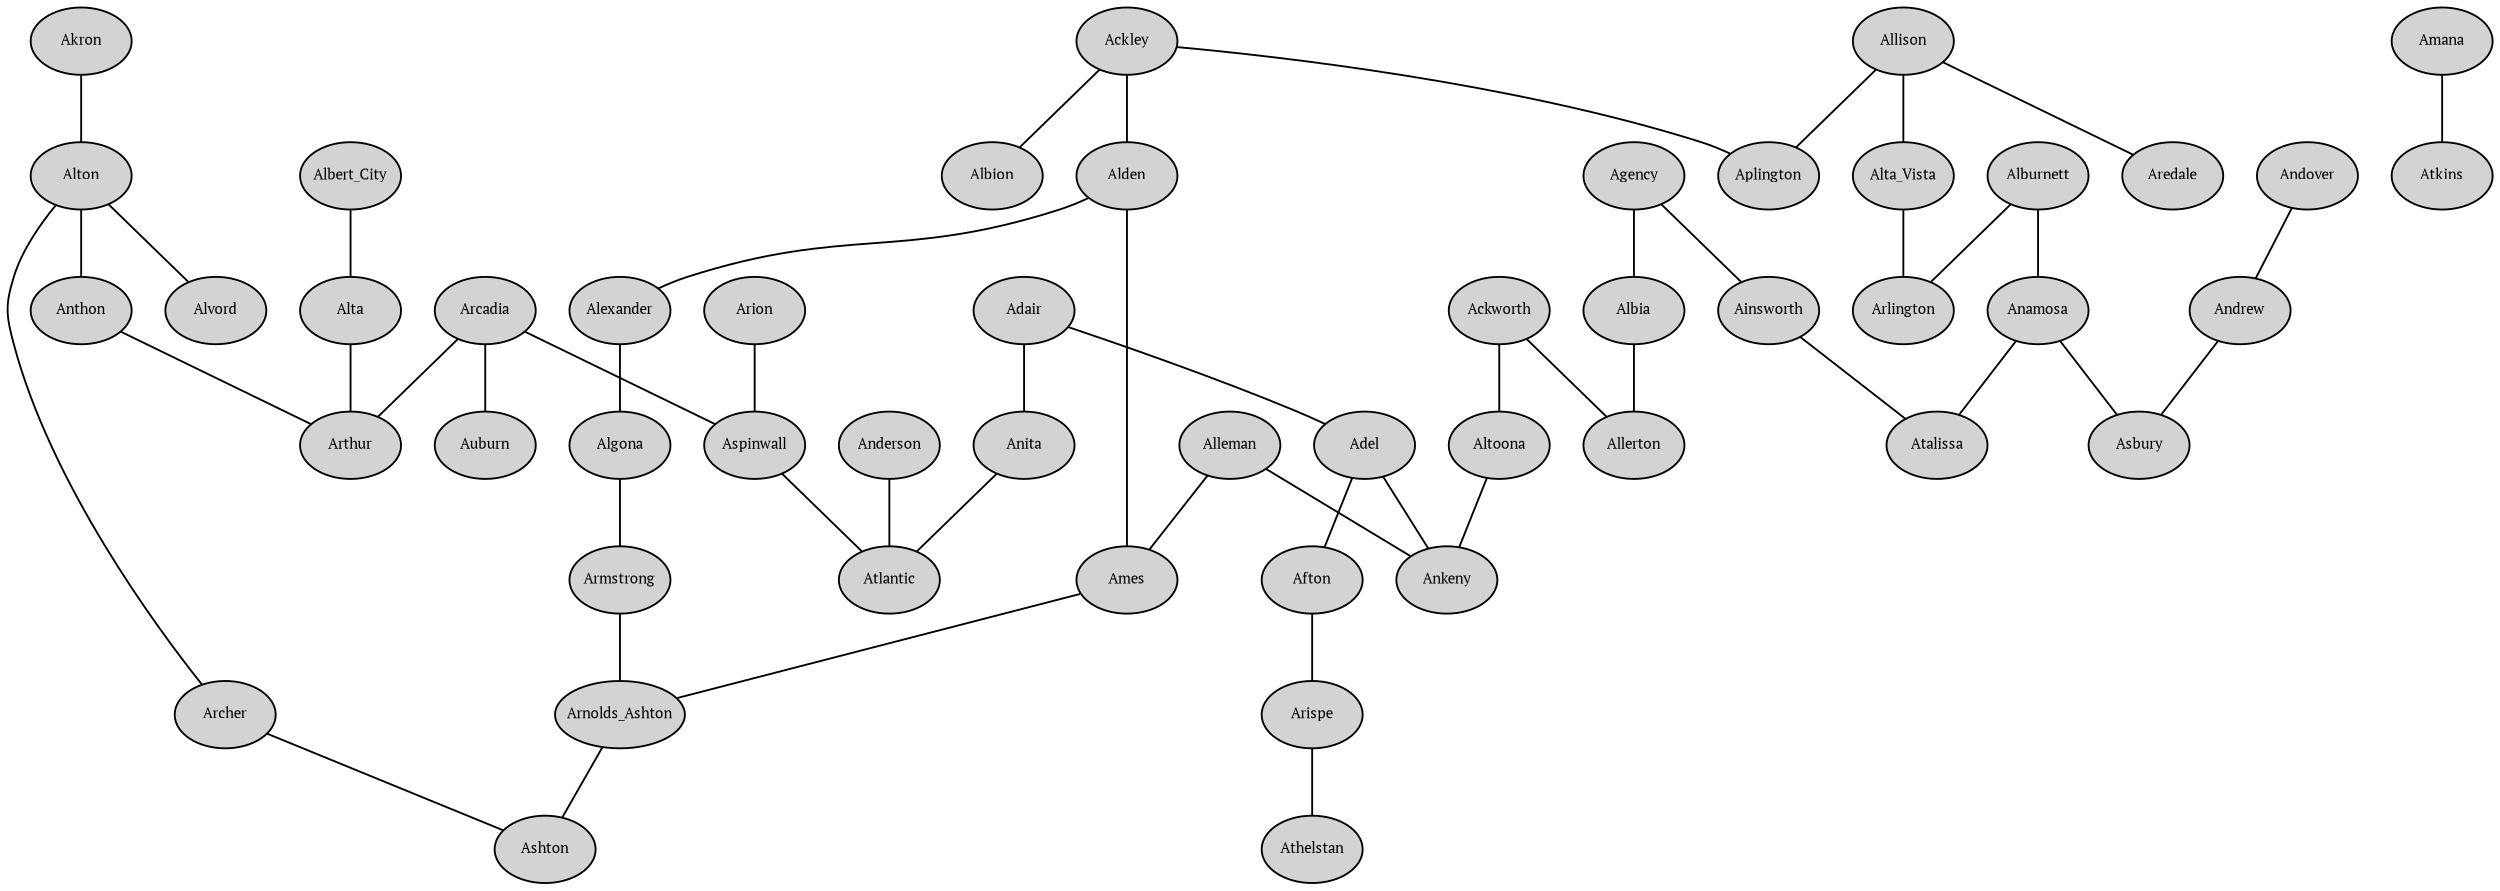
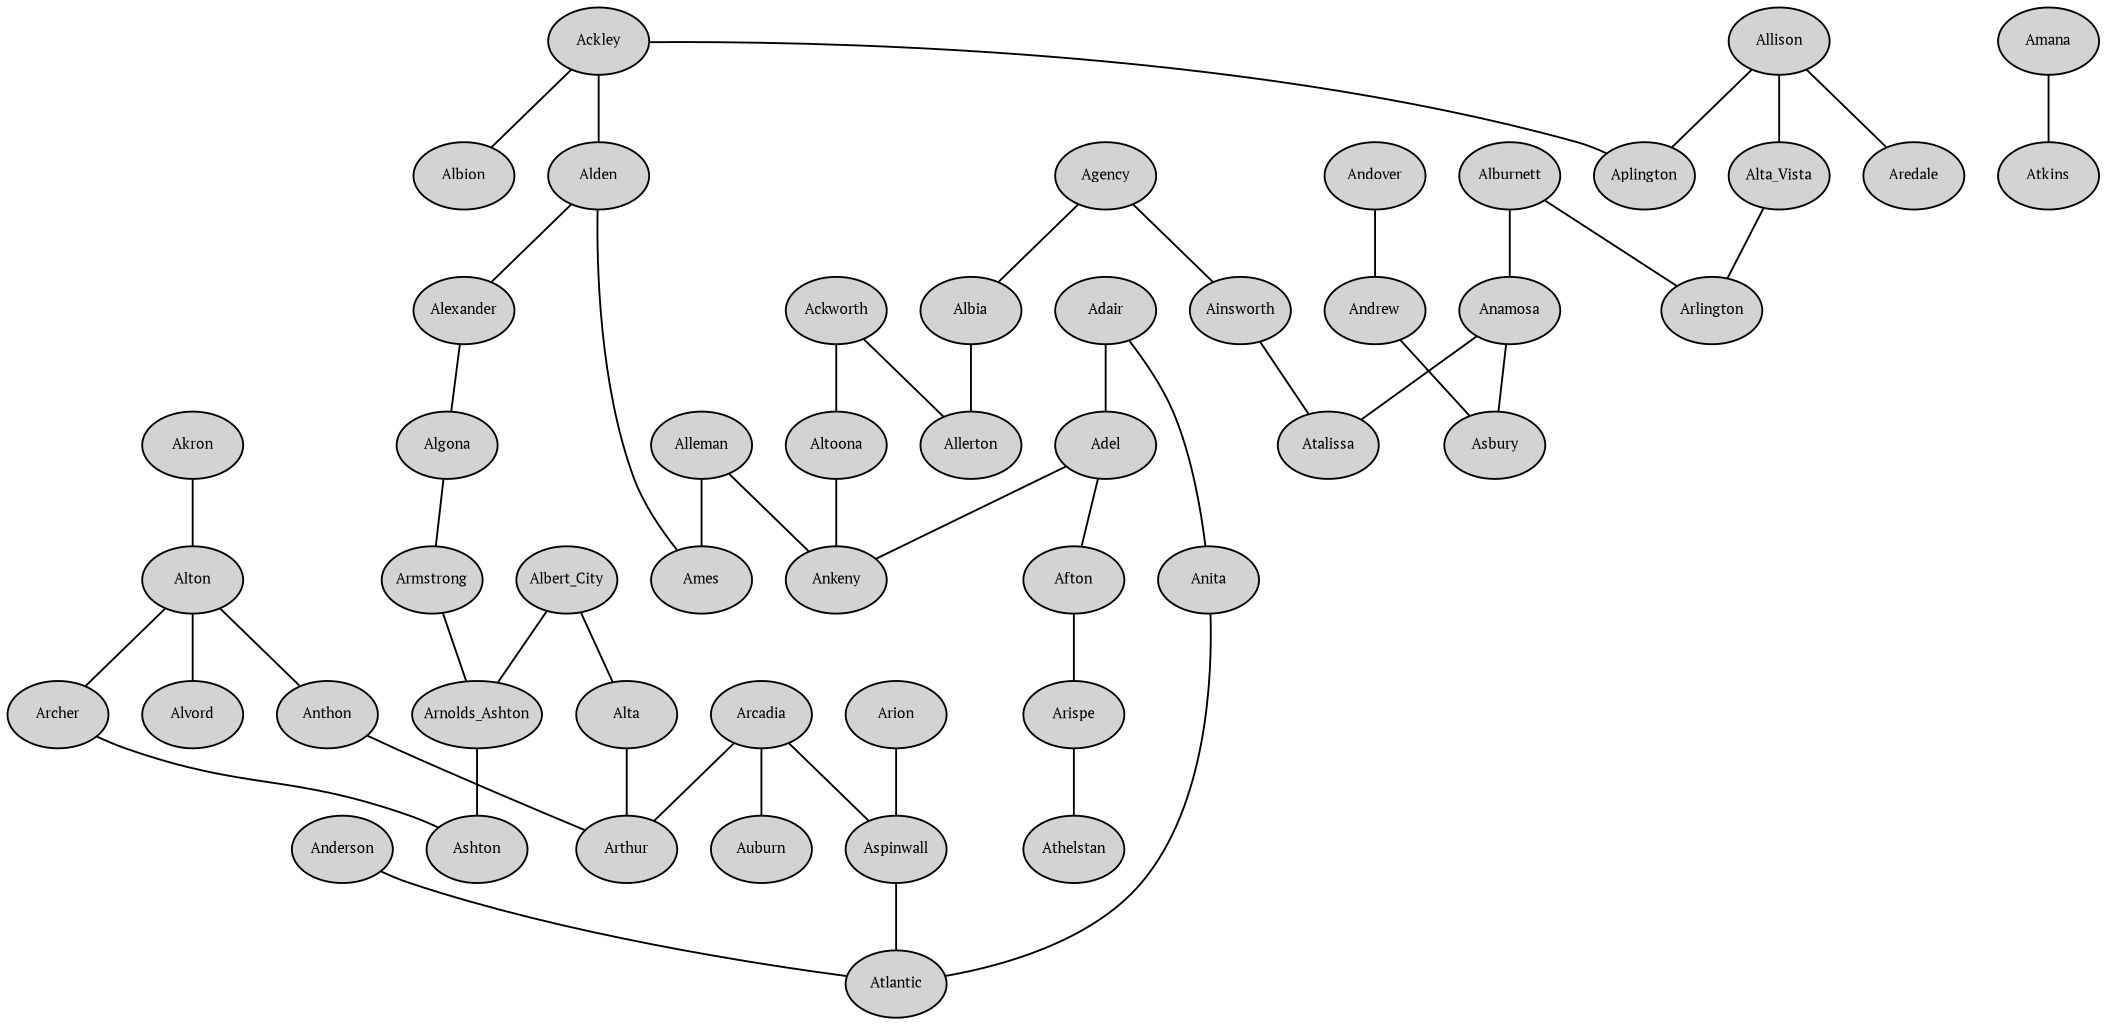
(879, 646) -> (522, 647)
